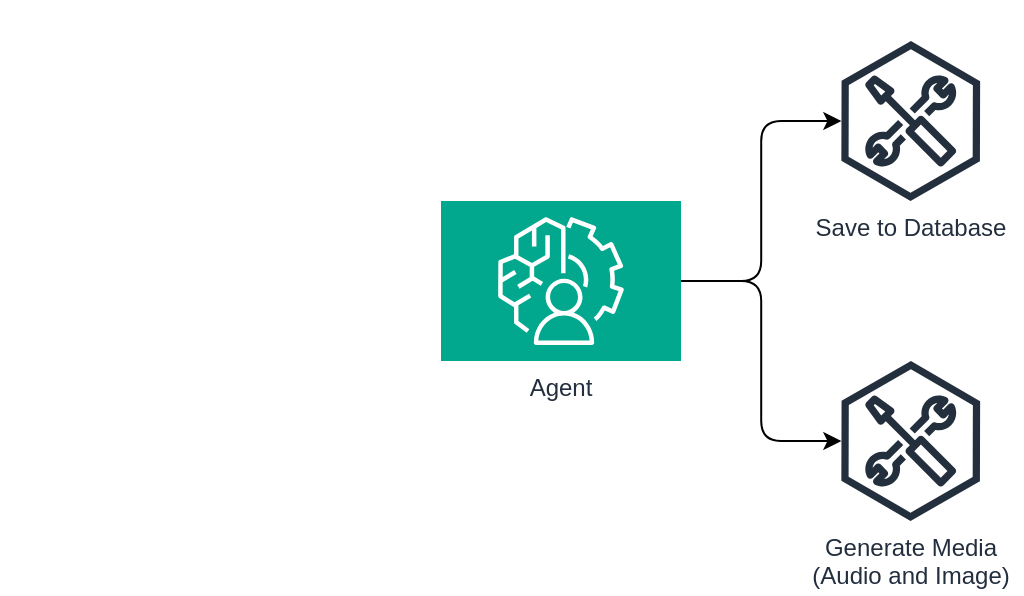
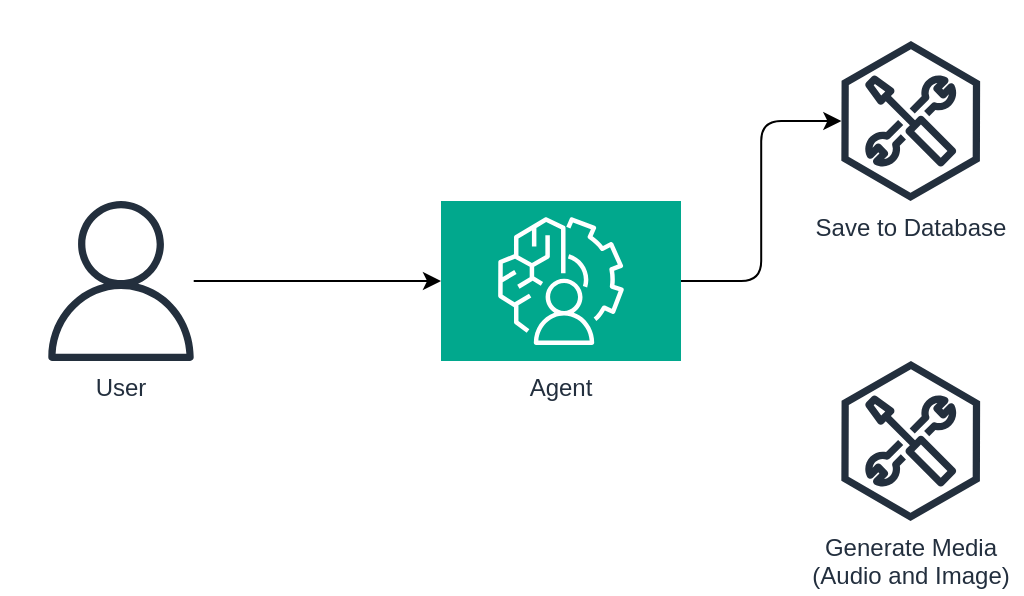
none -> (121, 281)
none -> (311, 281)
(761, 389) -> none
